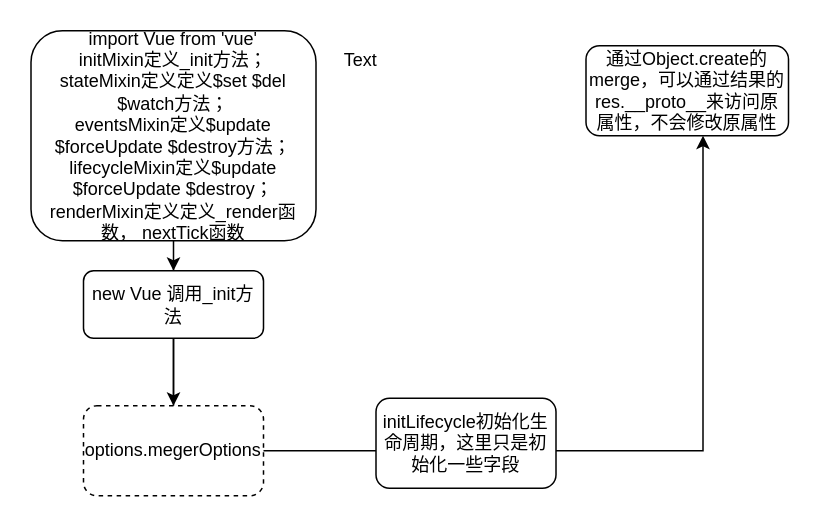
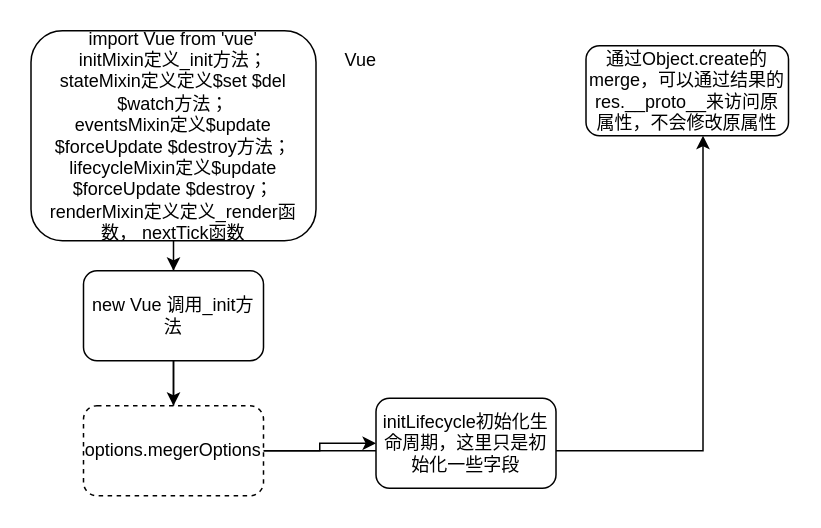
(361, 61) -> (361, 61)
(173, 305) -> (173, 316)
none -> (341, 443)
